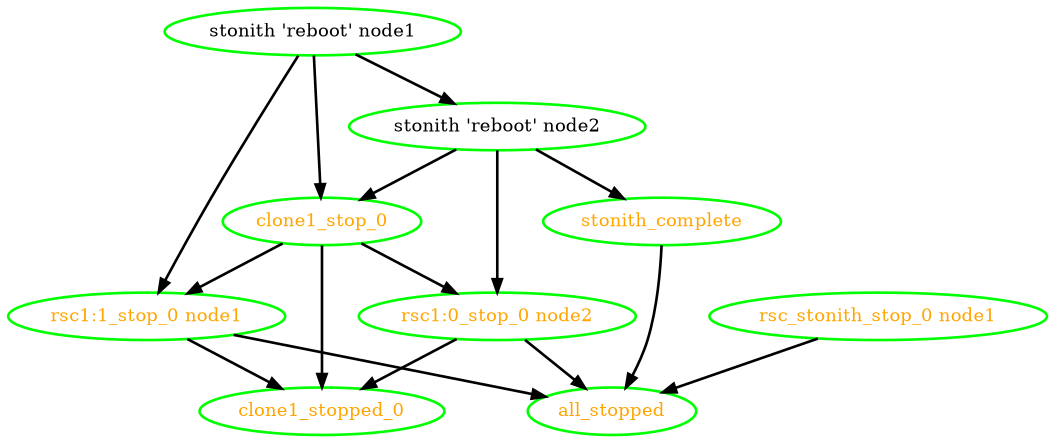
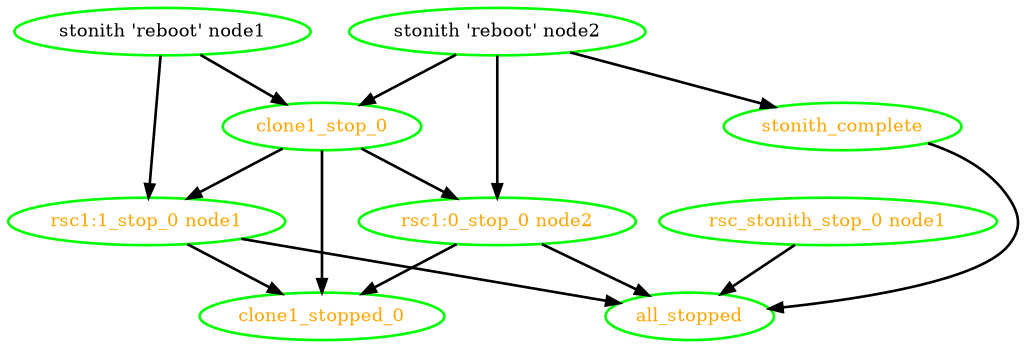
(399, 76) -> none
